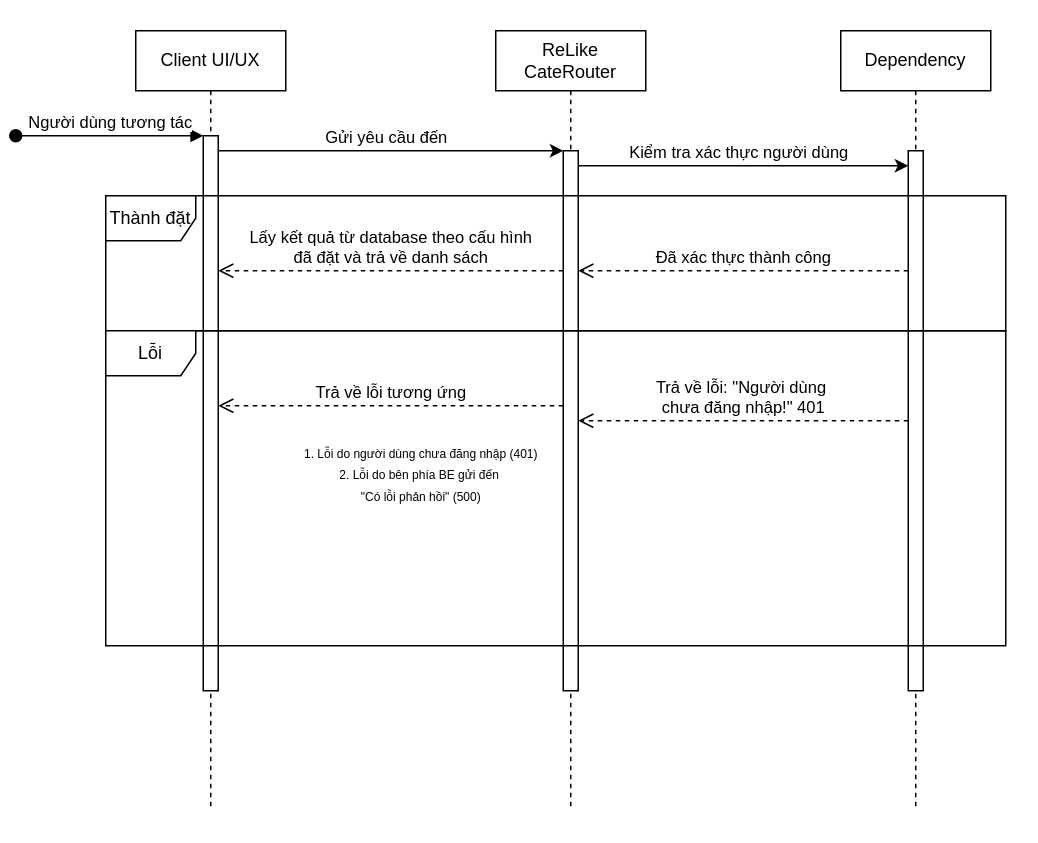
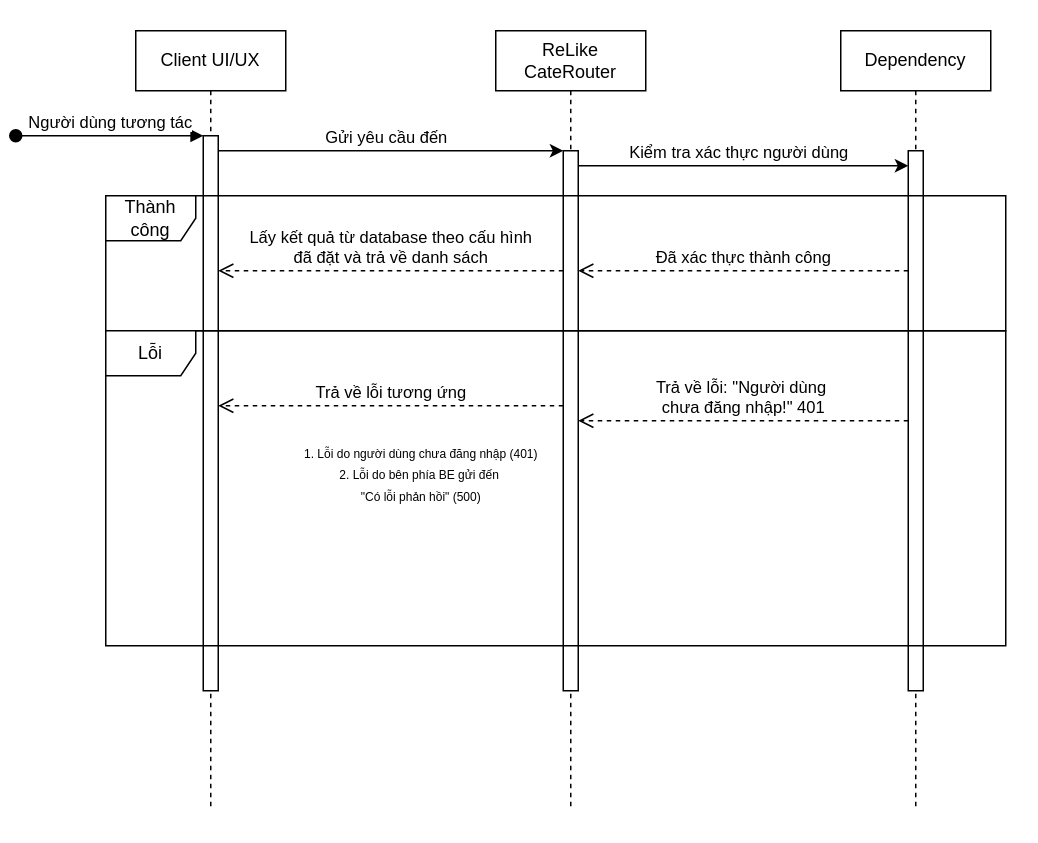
(151, 218) -> (151, 218)
